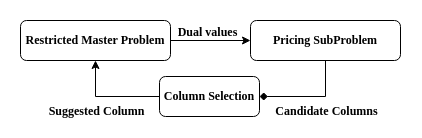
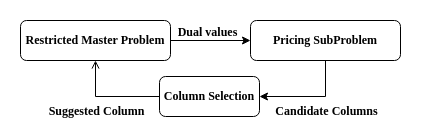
(96, 69) -> (96, 67)
(268, 97) -> (267, 97)
